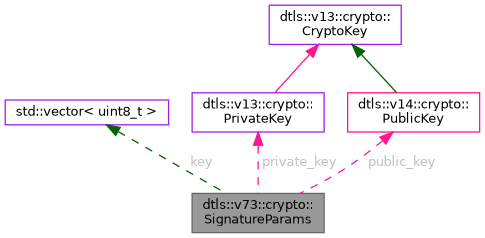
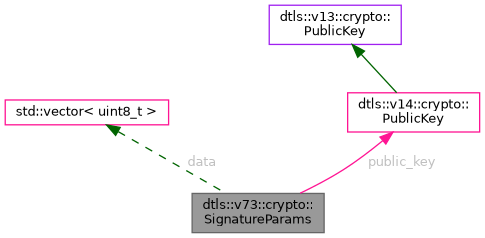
(335, 25) -> (335, 25)
(87, 112) -> (87, 112)
(258, 112) -> none
(200, 163) -> (200, 163)
(343, 170) -> (343, 170)
